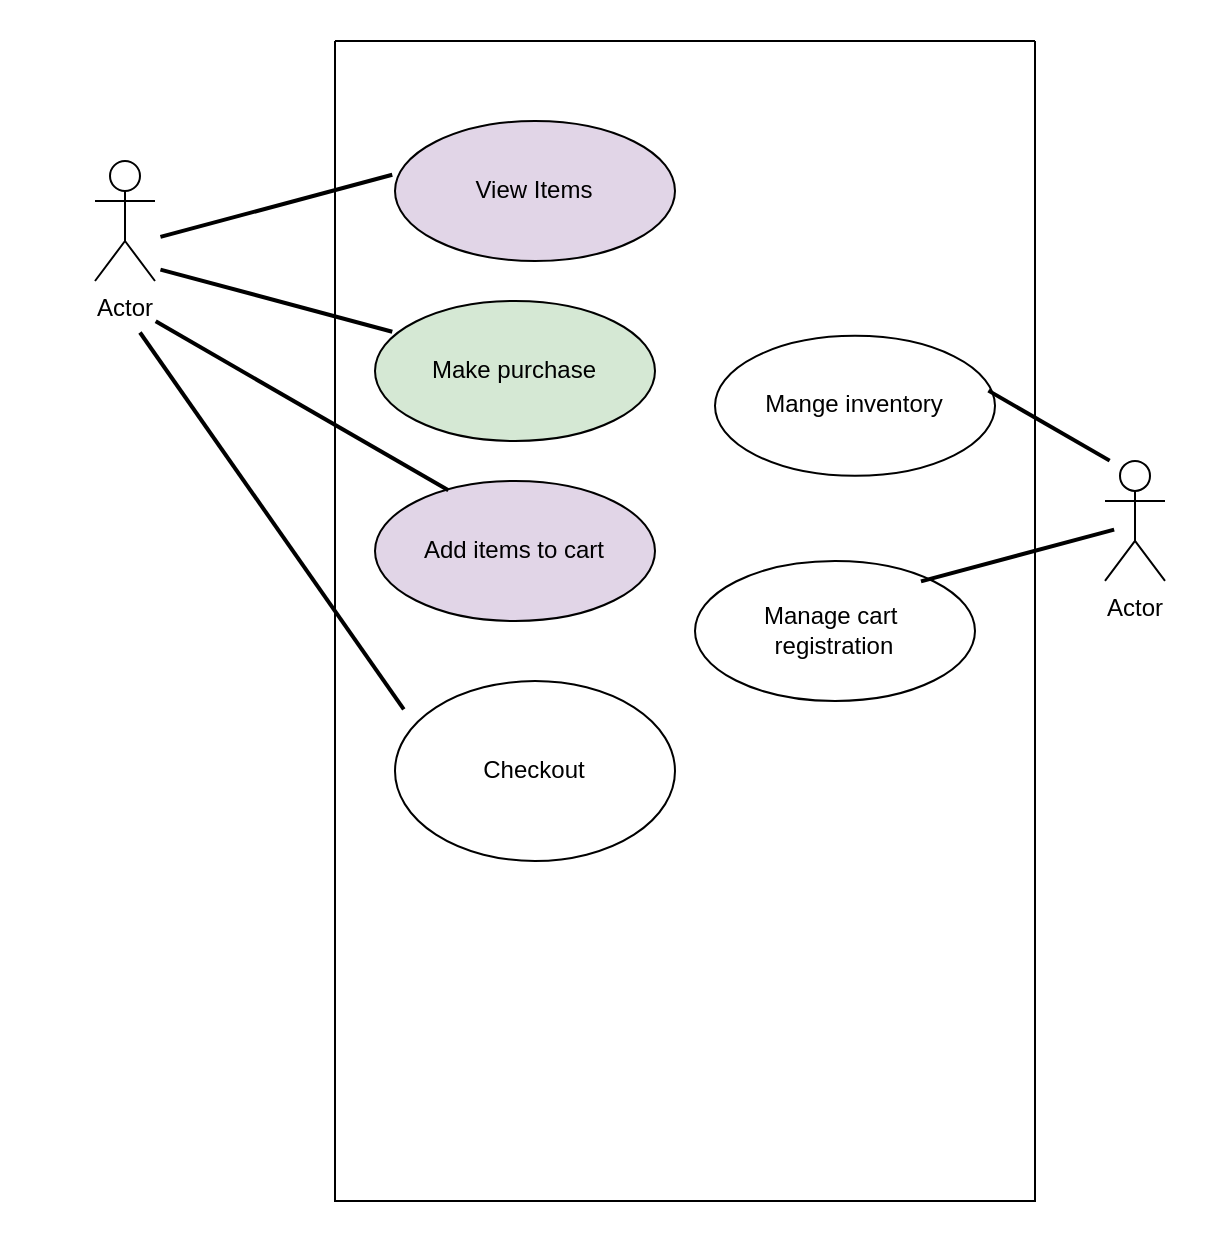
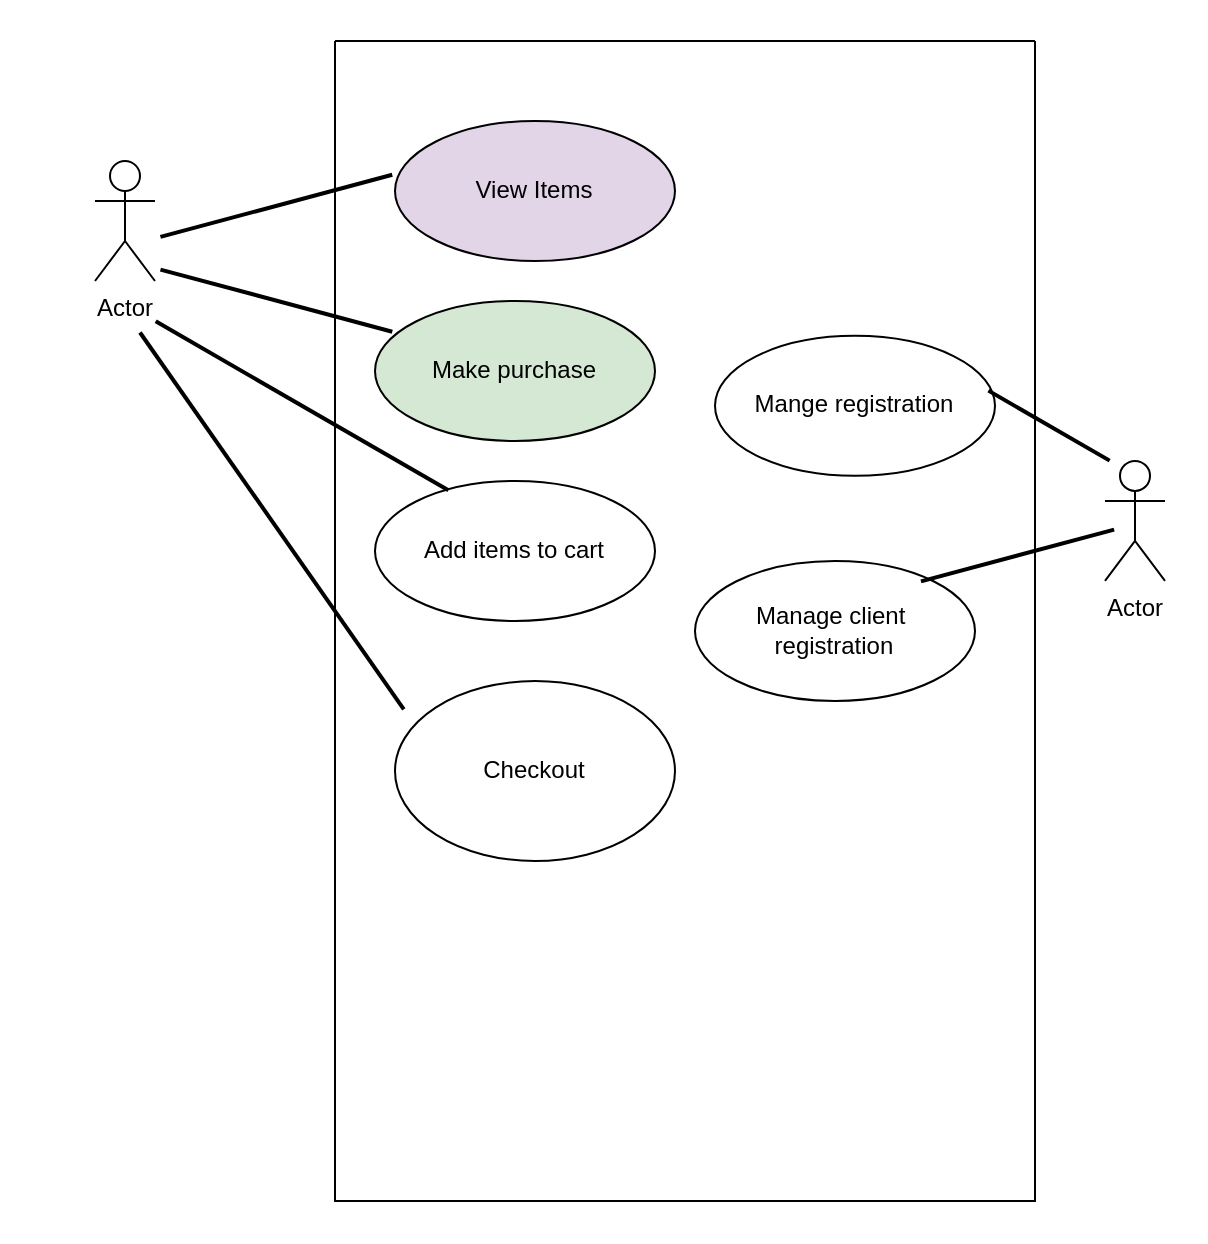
(855, 405) -> (855, 405)
(515, 551) -> (515, 551)
(835, 631) -> (835, 631)
